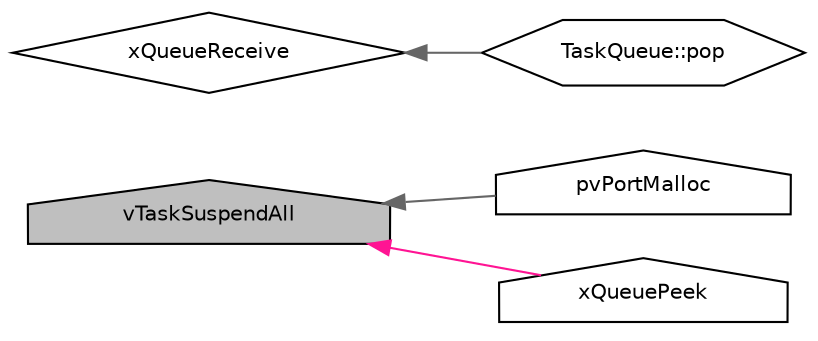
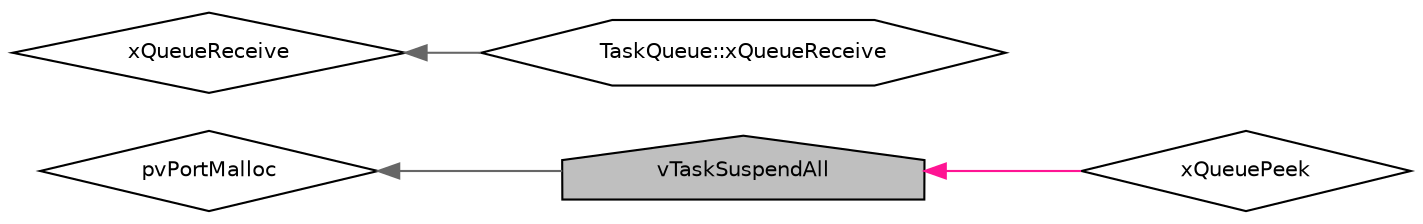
(643, 53) -> (743, 53)
(643, 186) -> (209, 171)
(451, 199) -> (481, 171)
(643, 293) -> (1246, 171)
